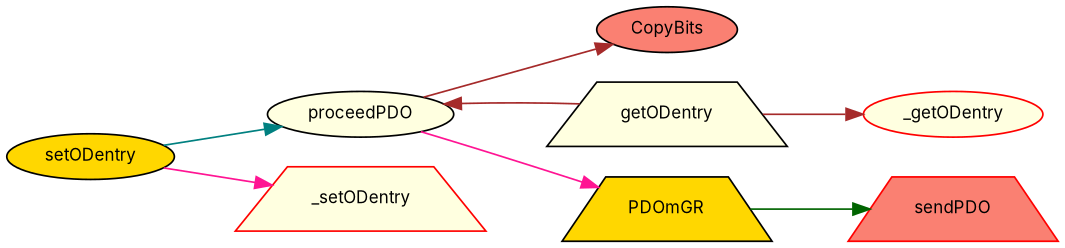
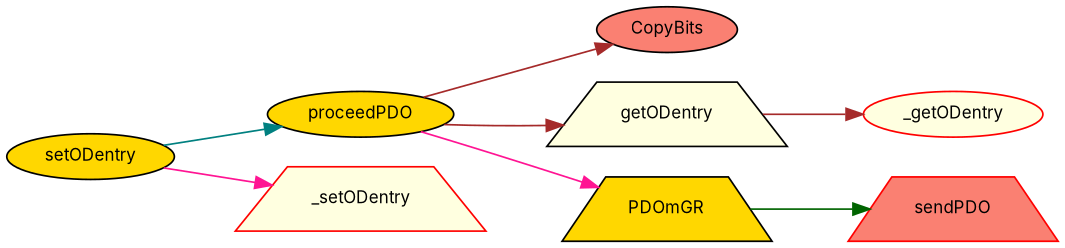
(521, 103) -> (495, 126)
(361, 114) -> (361, 114)
